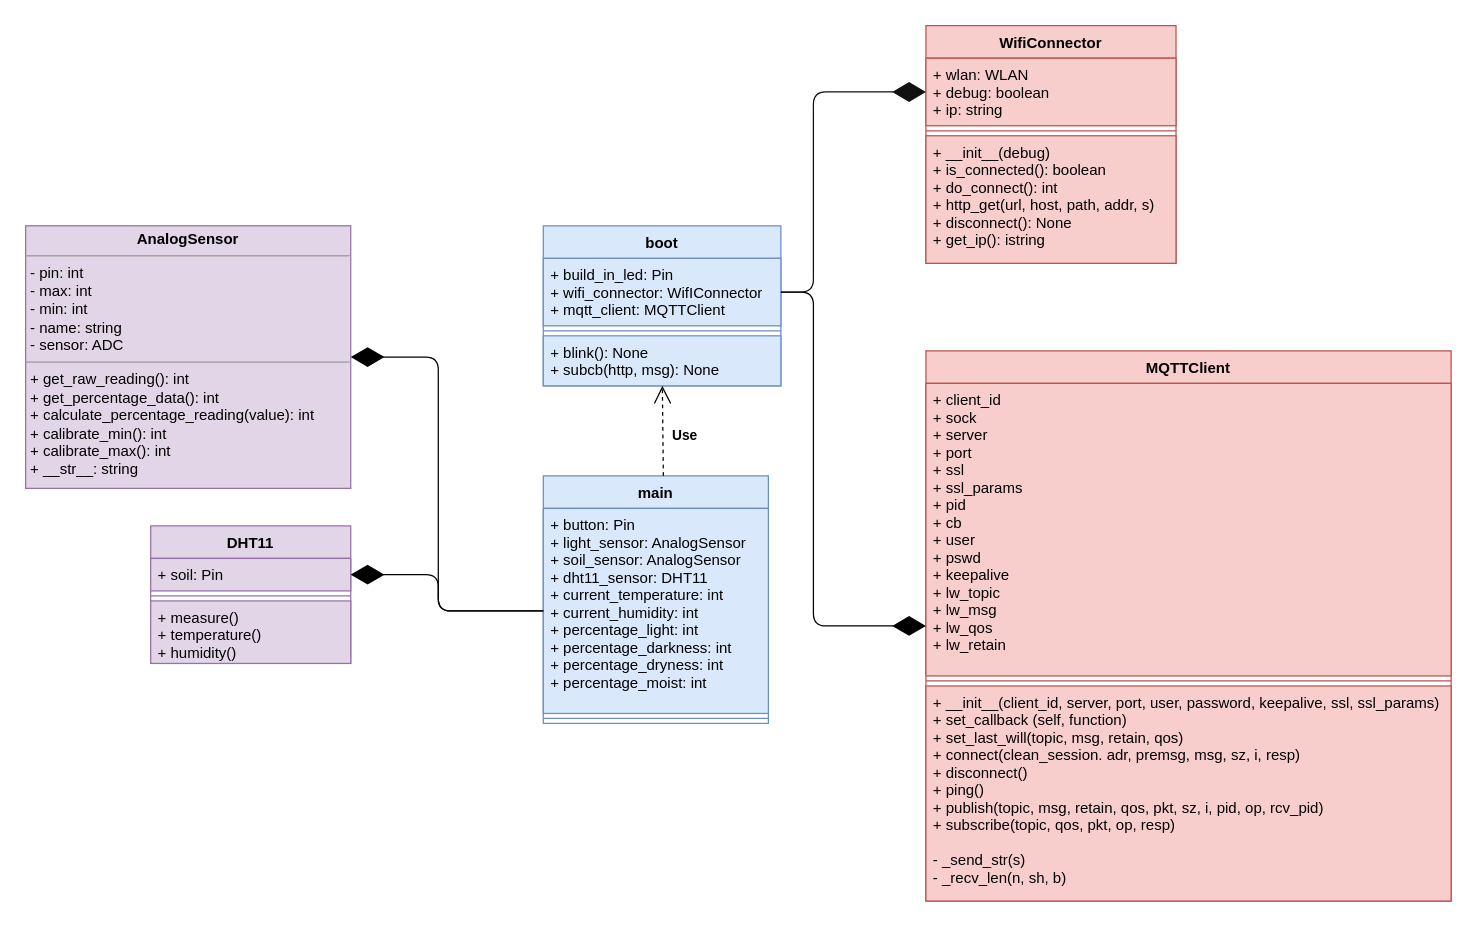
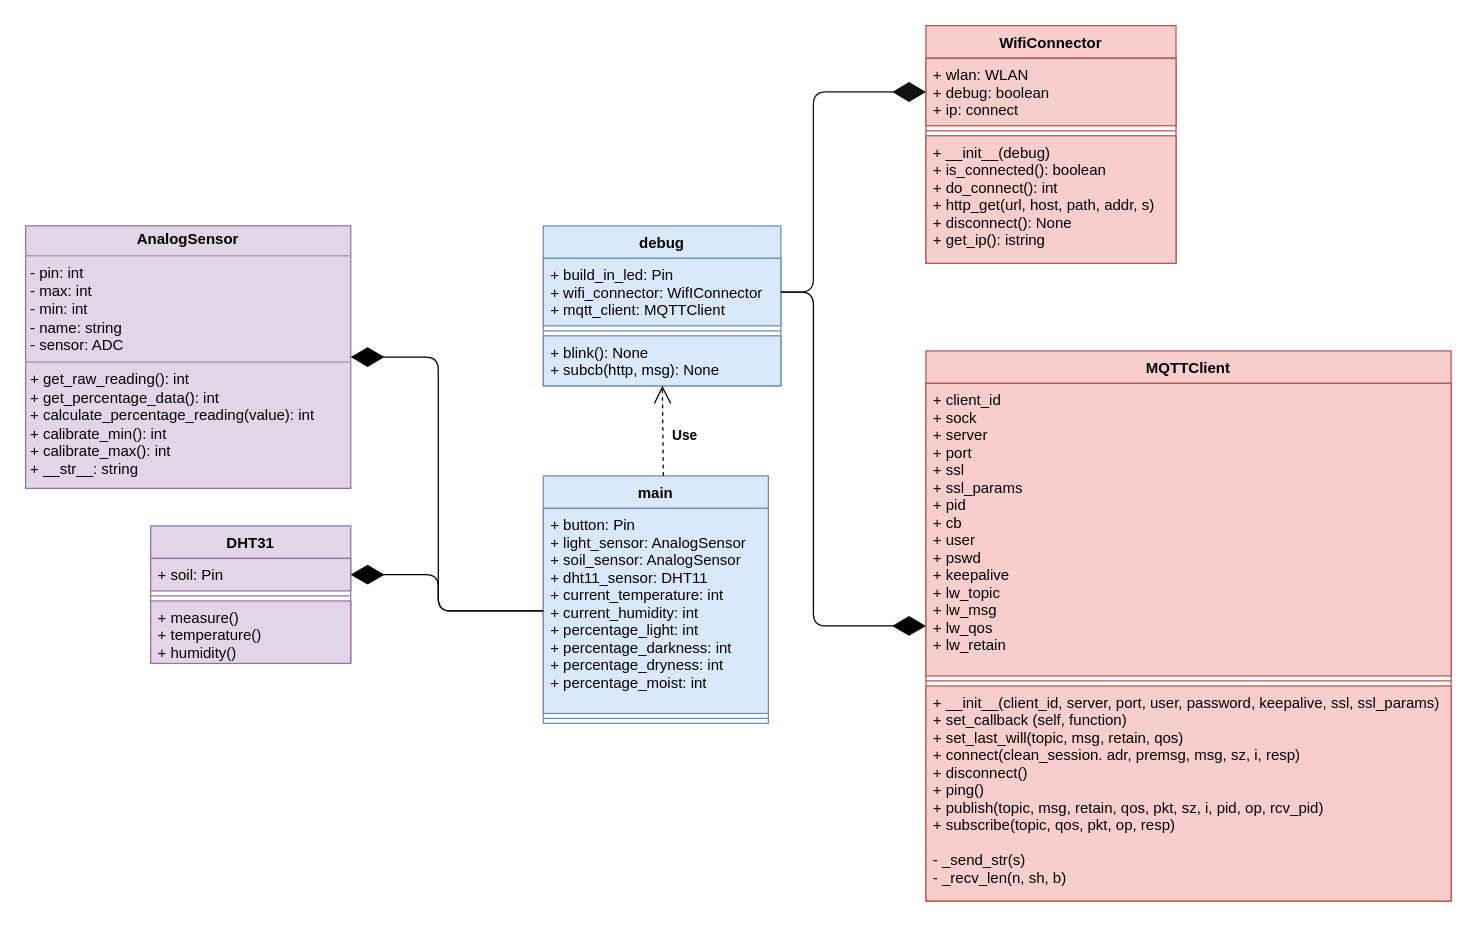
(975, 75) -> (975, 75)
(661, 243) -> (661, 243)
(250, 543) -> (250, 543)
